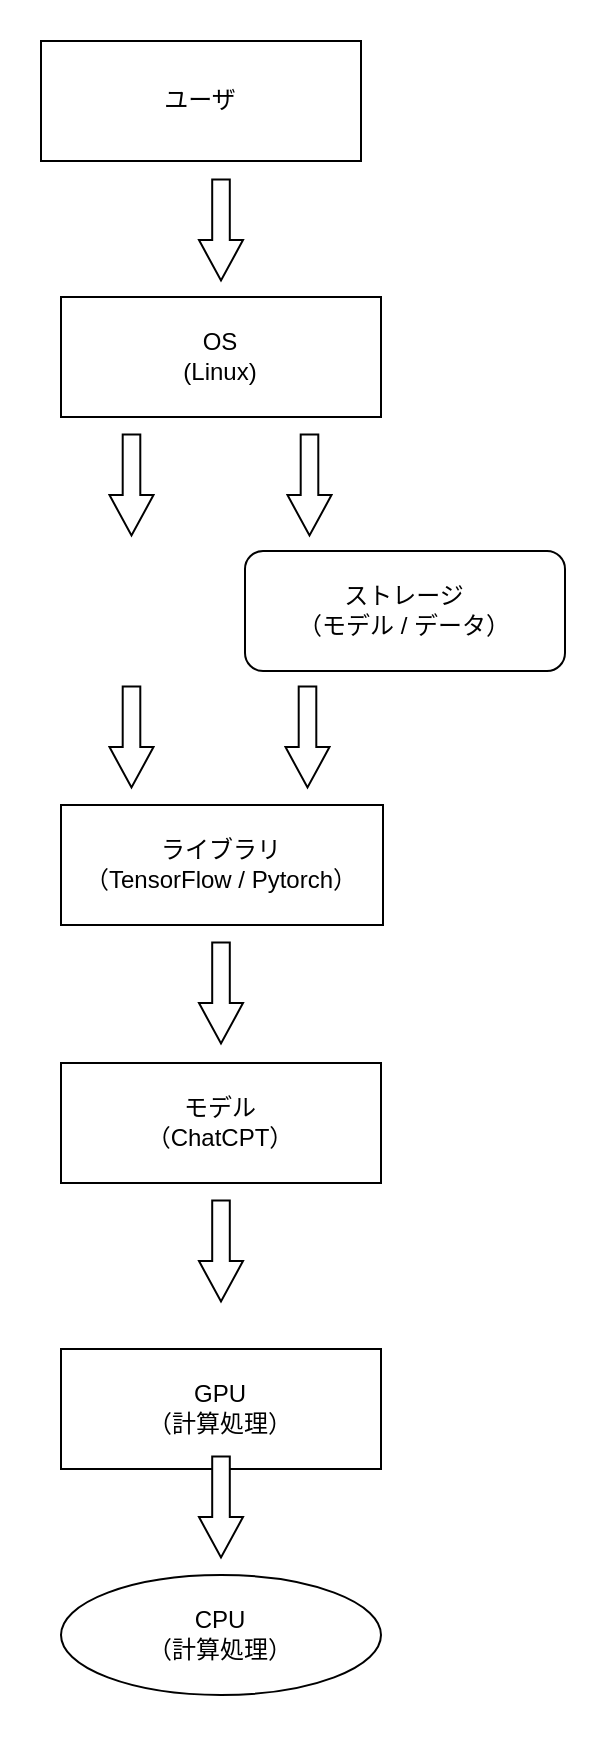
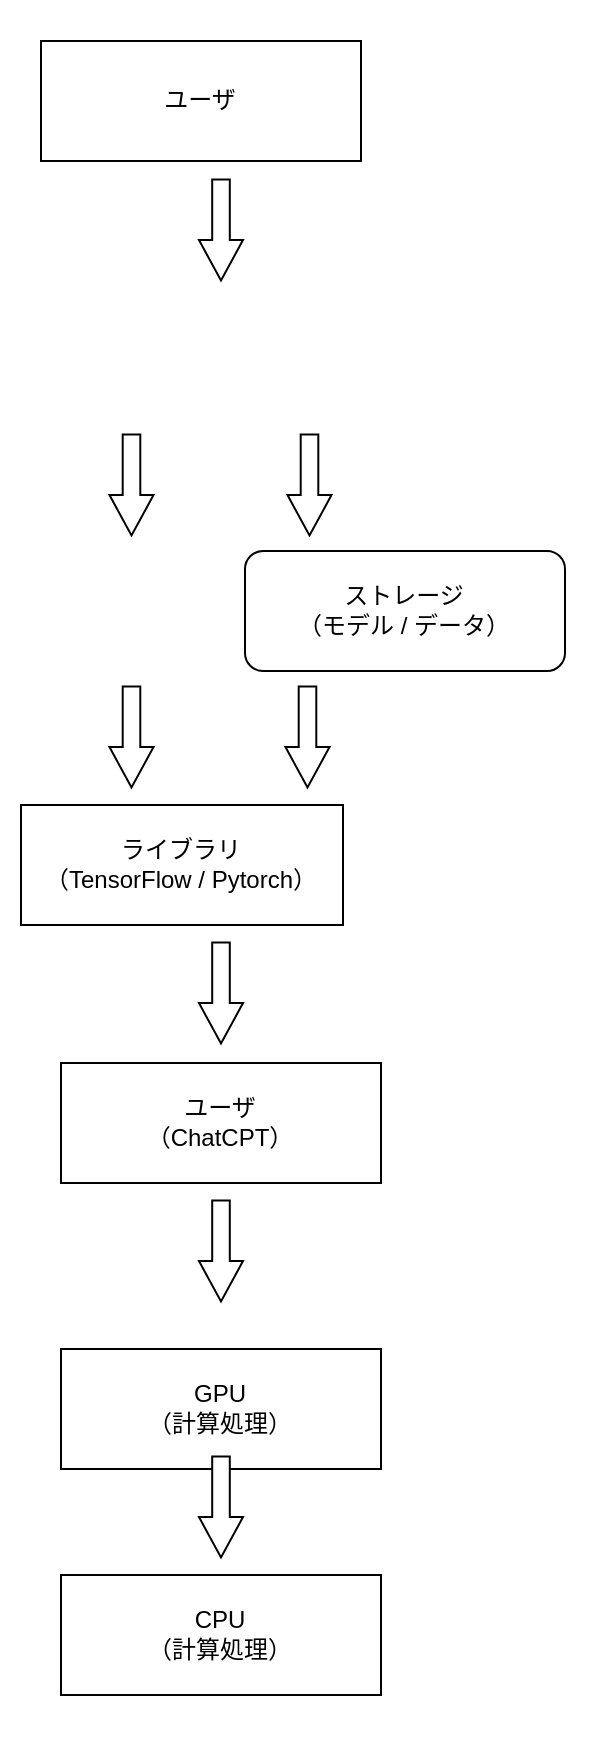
(221, 357) -> none
(222, 865) -> (182, 865)
(221, 1123) -> (221, 1123)
(221, 1635) -> (221, 1635)
